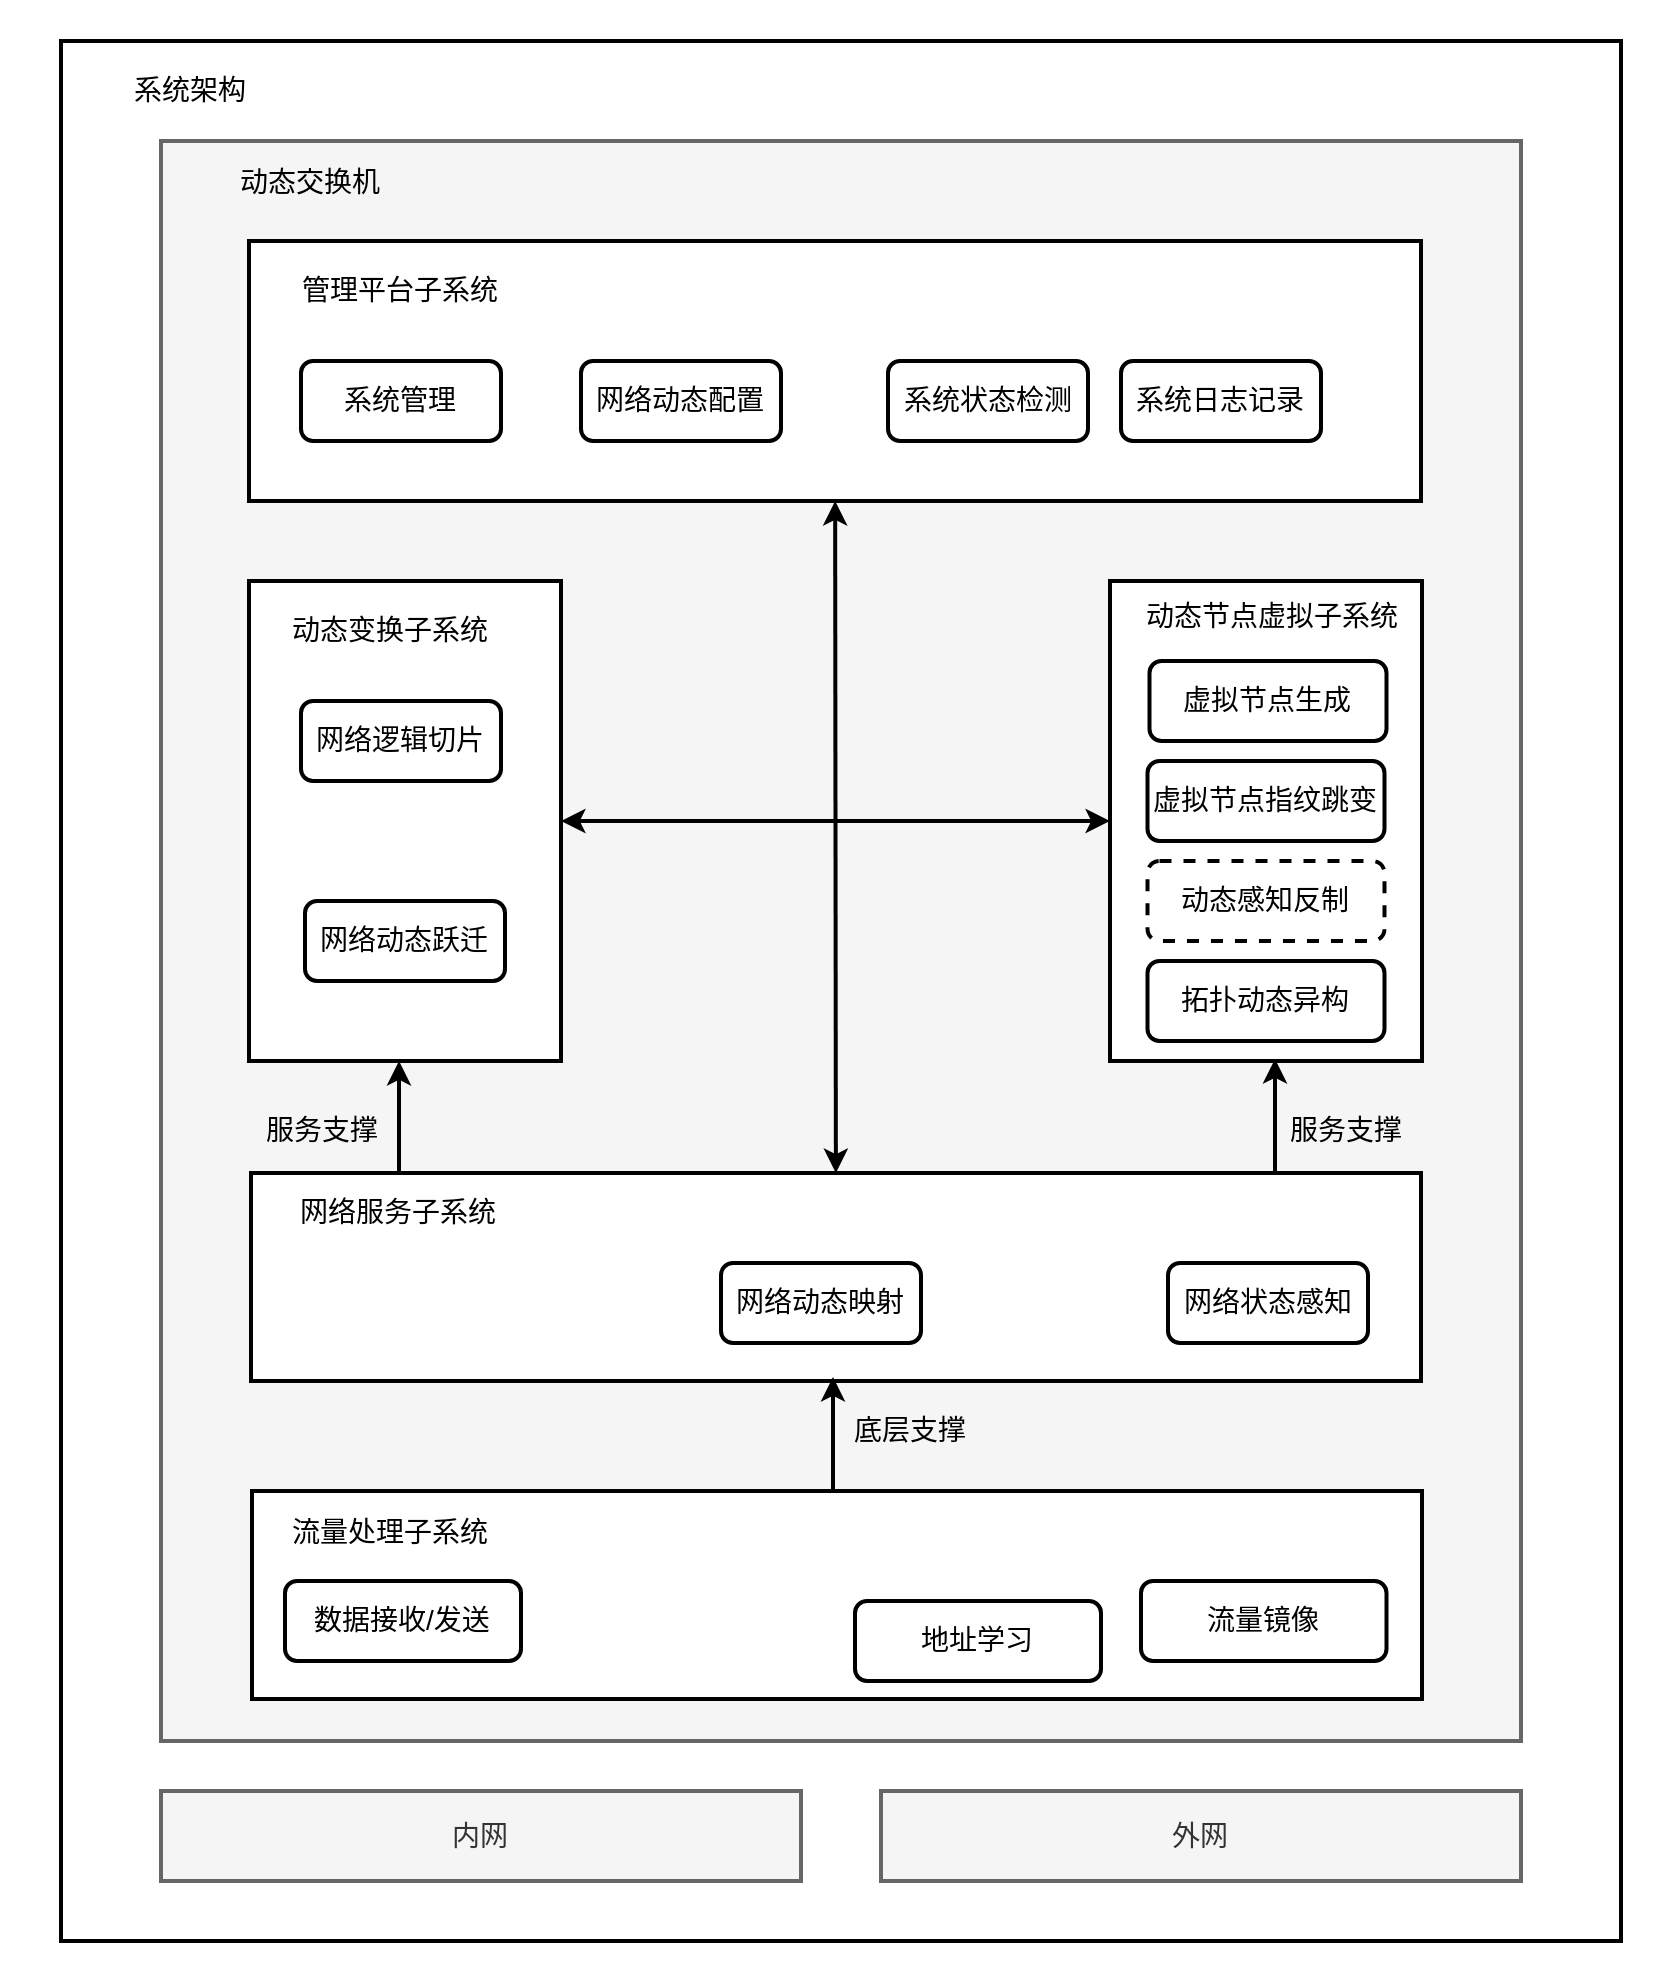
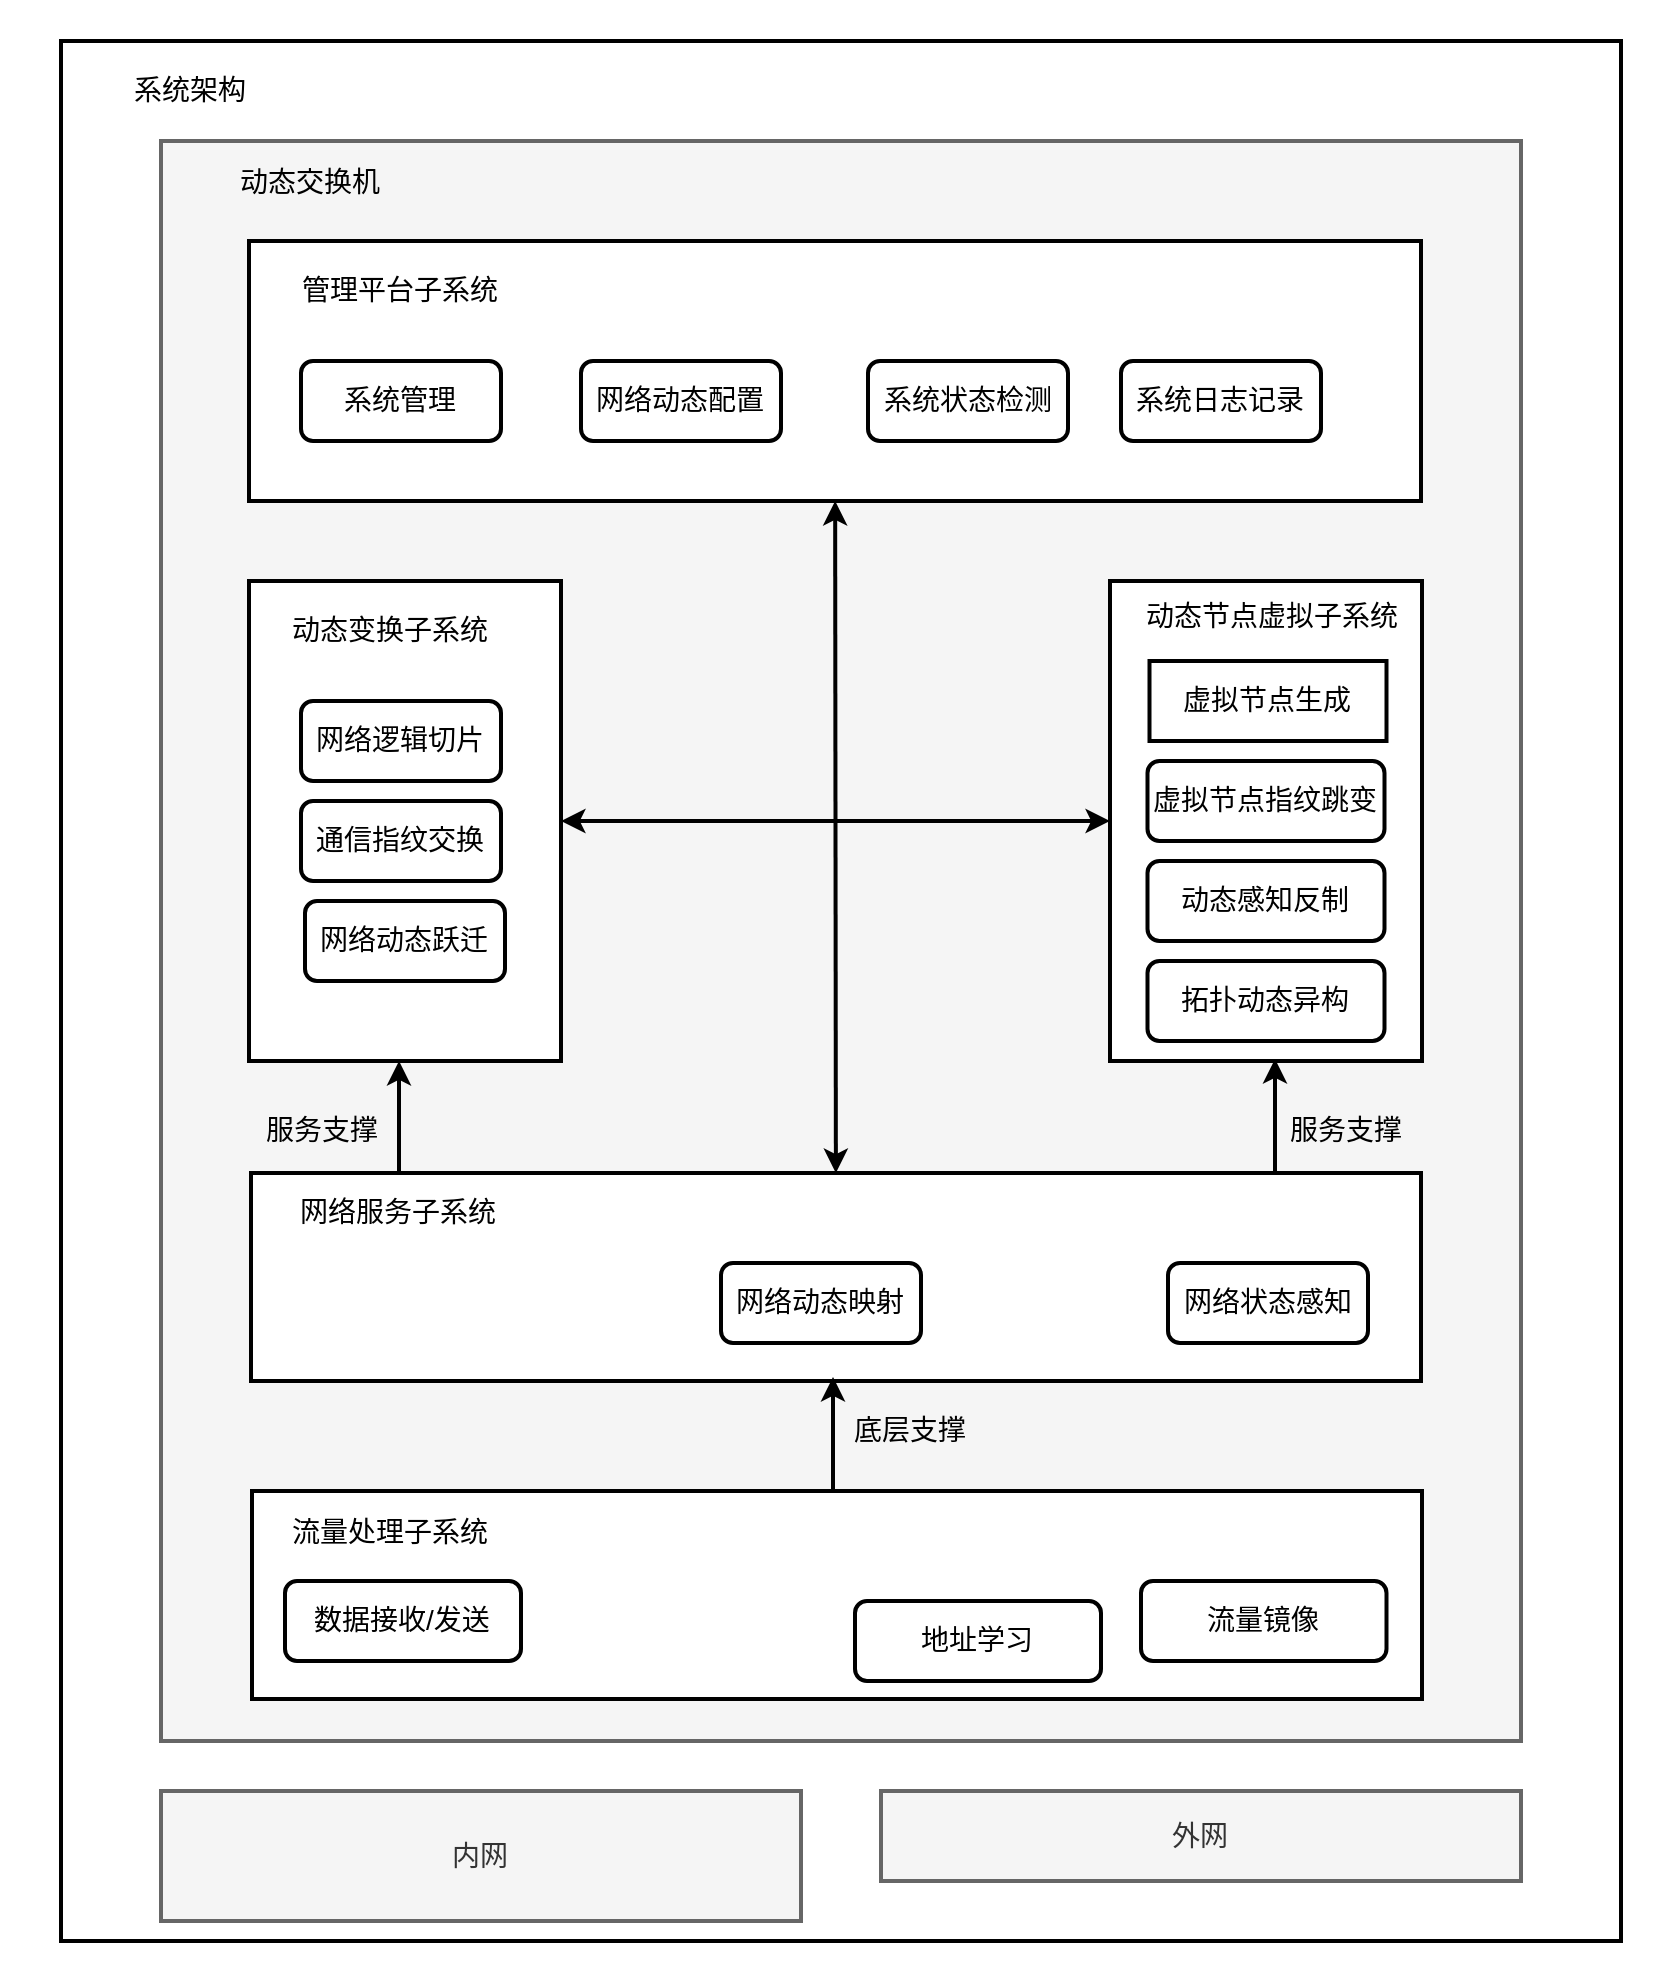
(988, 401) -> (968, 401)
(1268, 701) -> (1268, 701)
none -> (401, 841)
(1266, 901) -> (1266, 901)
(481, 1836) -> (481, 1856)
